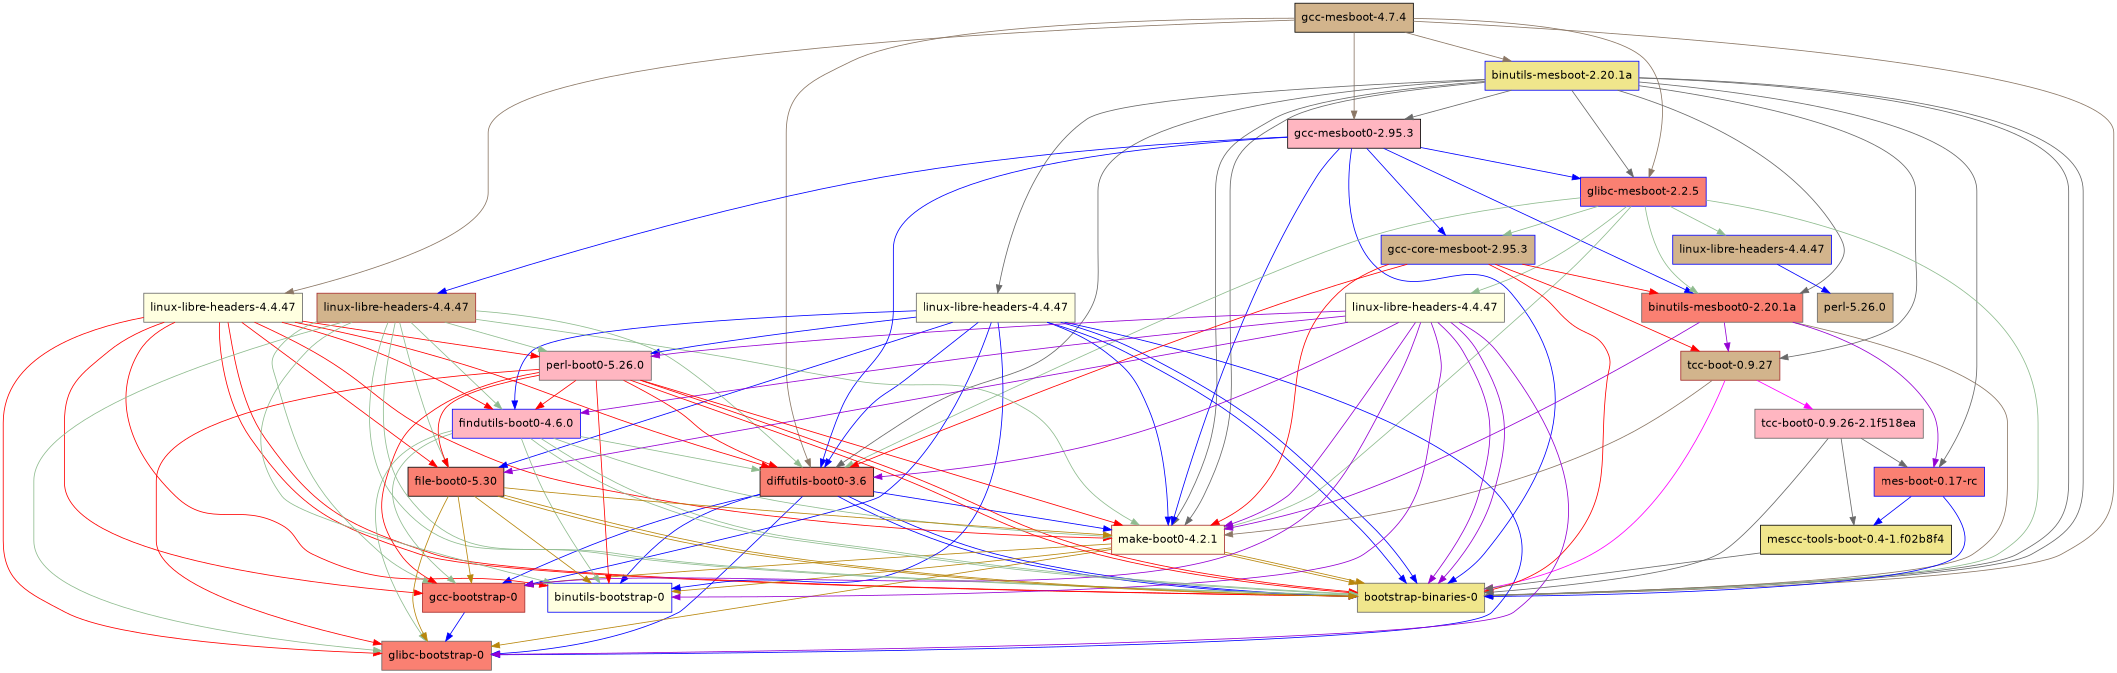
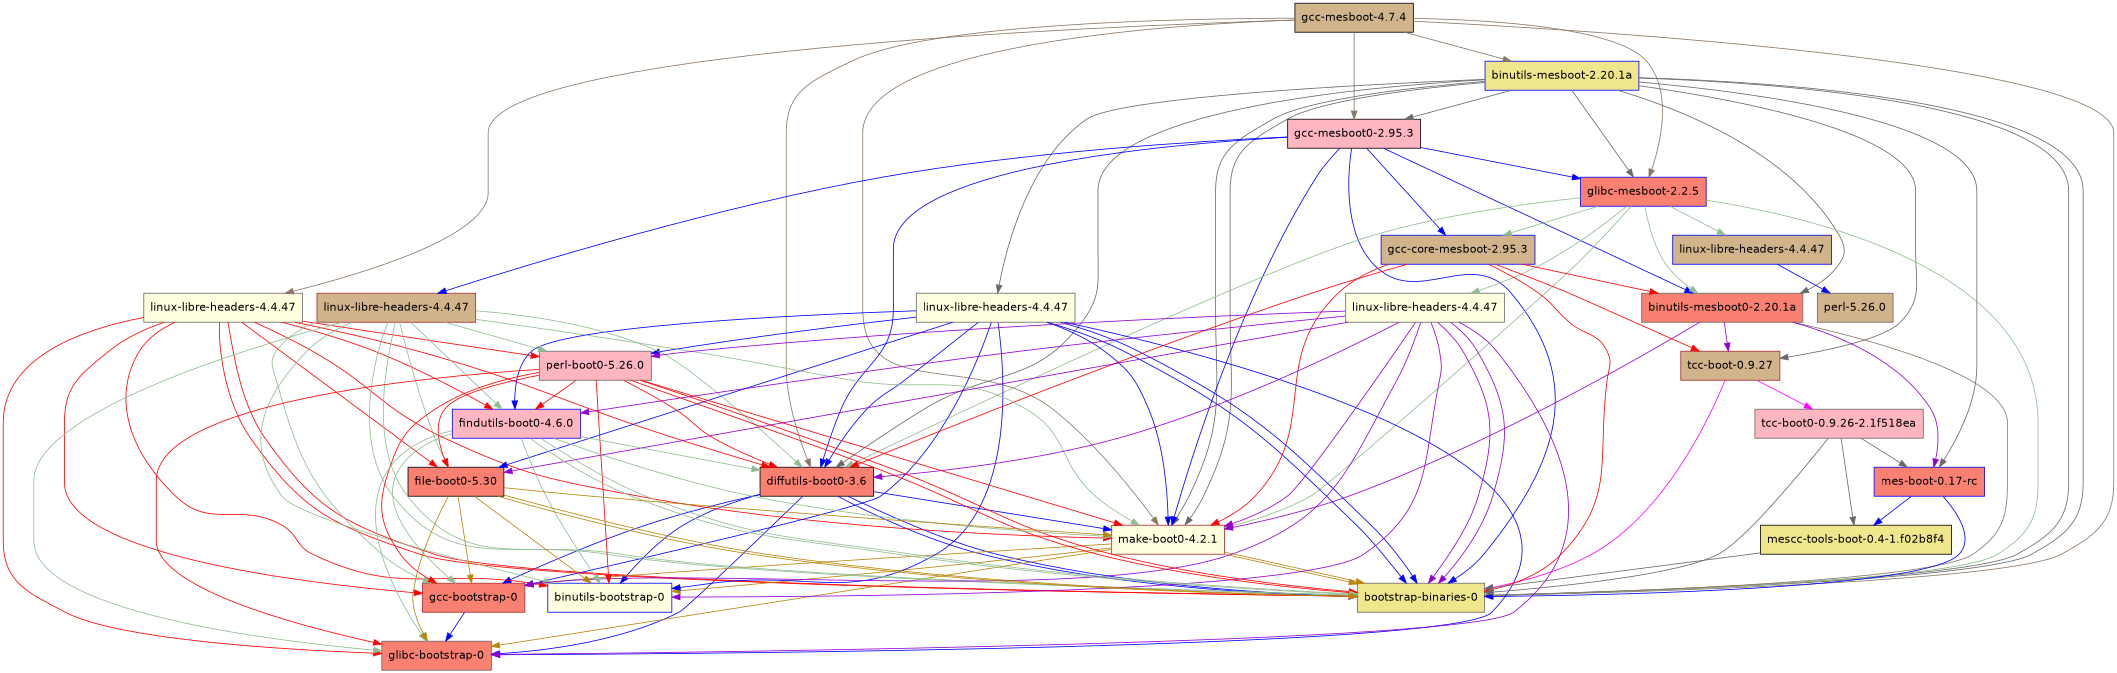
(1471, 493) -> (863, 154)
